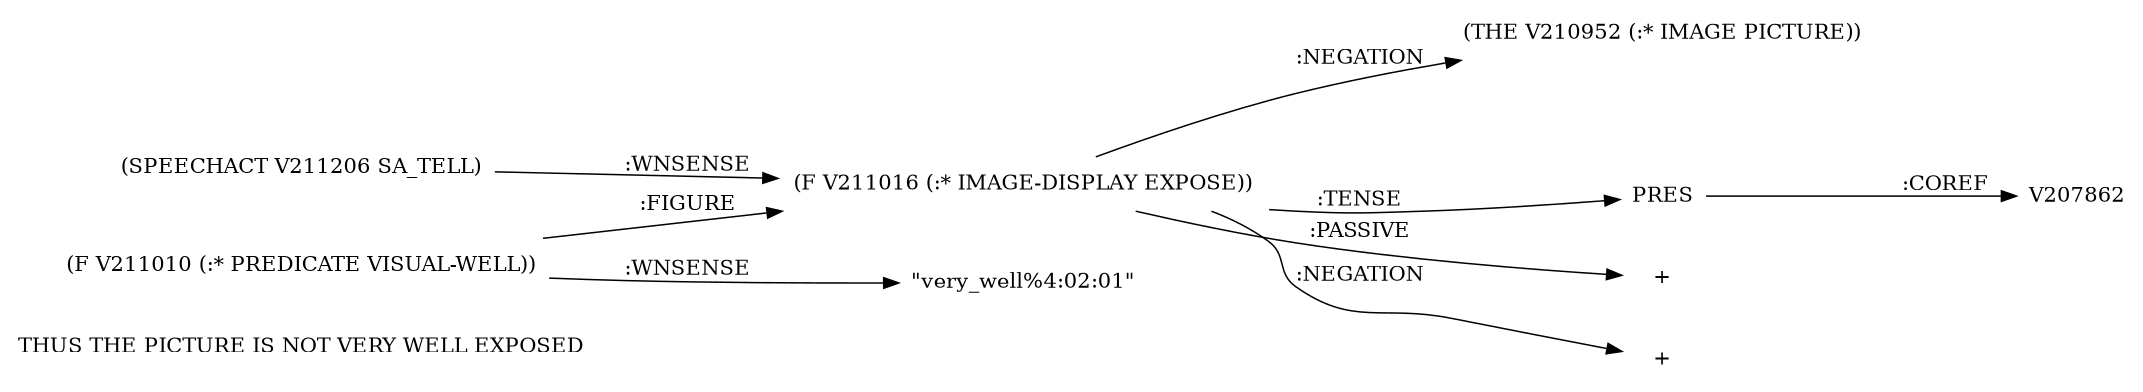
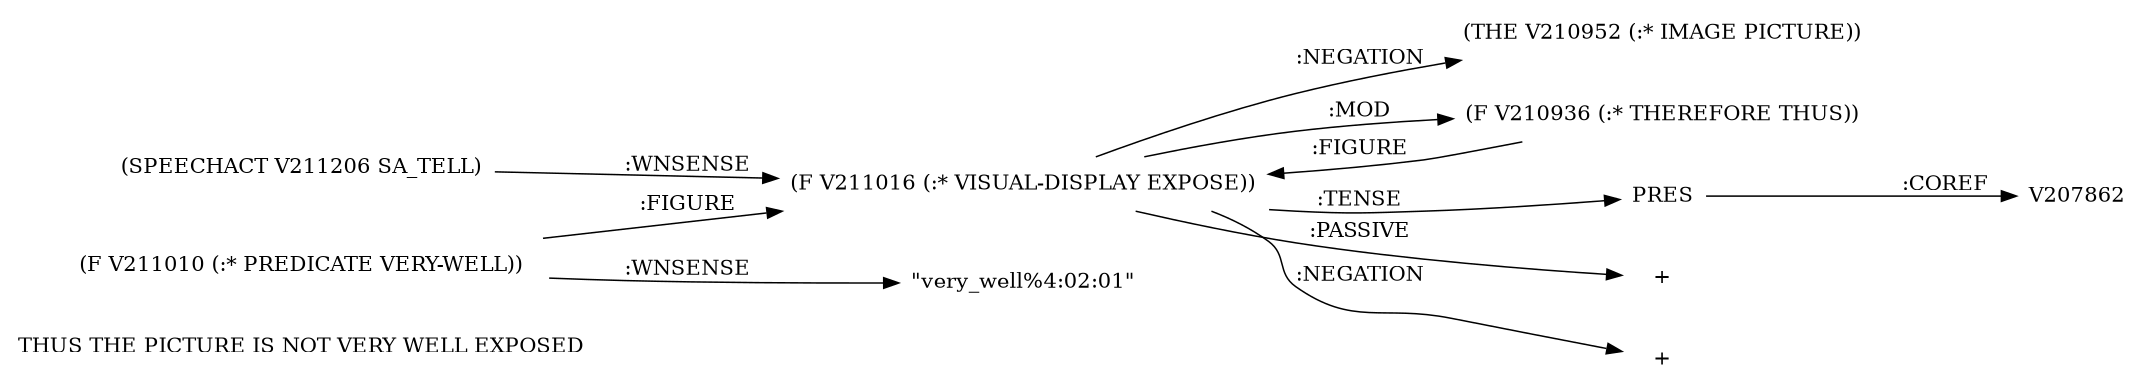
none -> (1663, 115)
(1023, 184) -> (1023, 184)
(302, 265) -> (302, 265)
